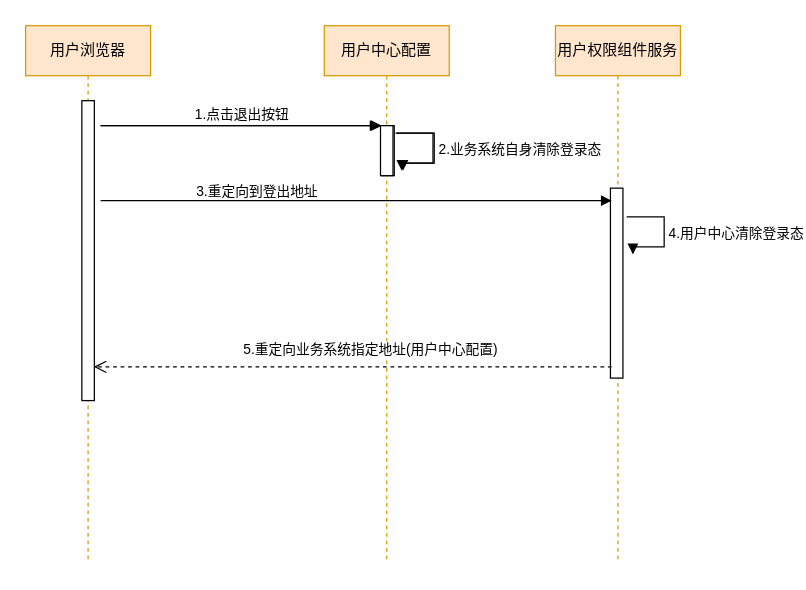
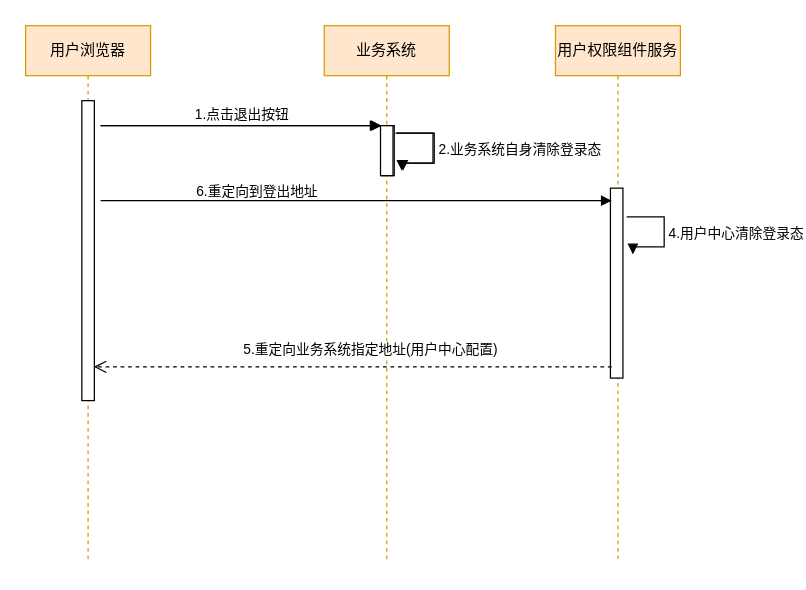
(387, 51) -> (387, 51)
(263, 192) -> (263, 192)
